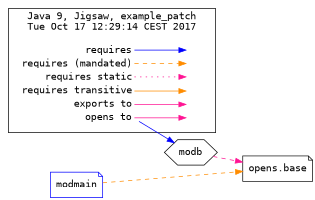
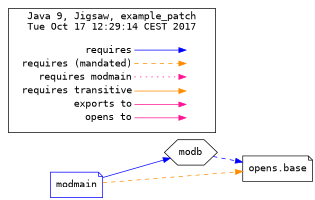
(89, 77) -> (85, 77)
(150, 128) -> (133, 169)
(224, 159) -> (224, 159)
